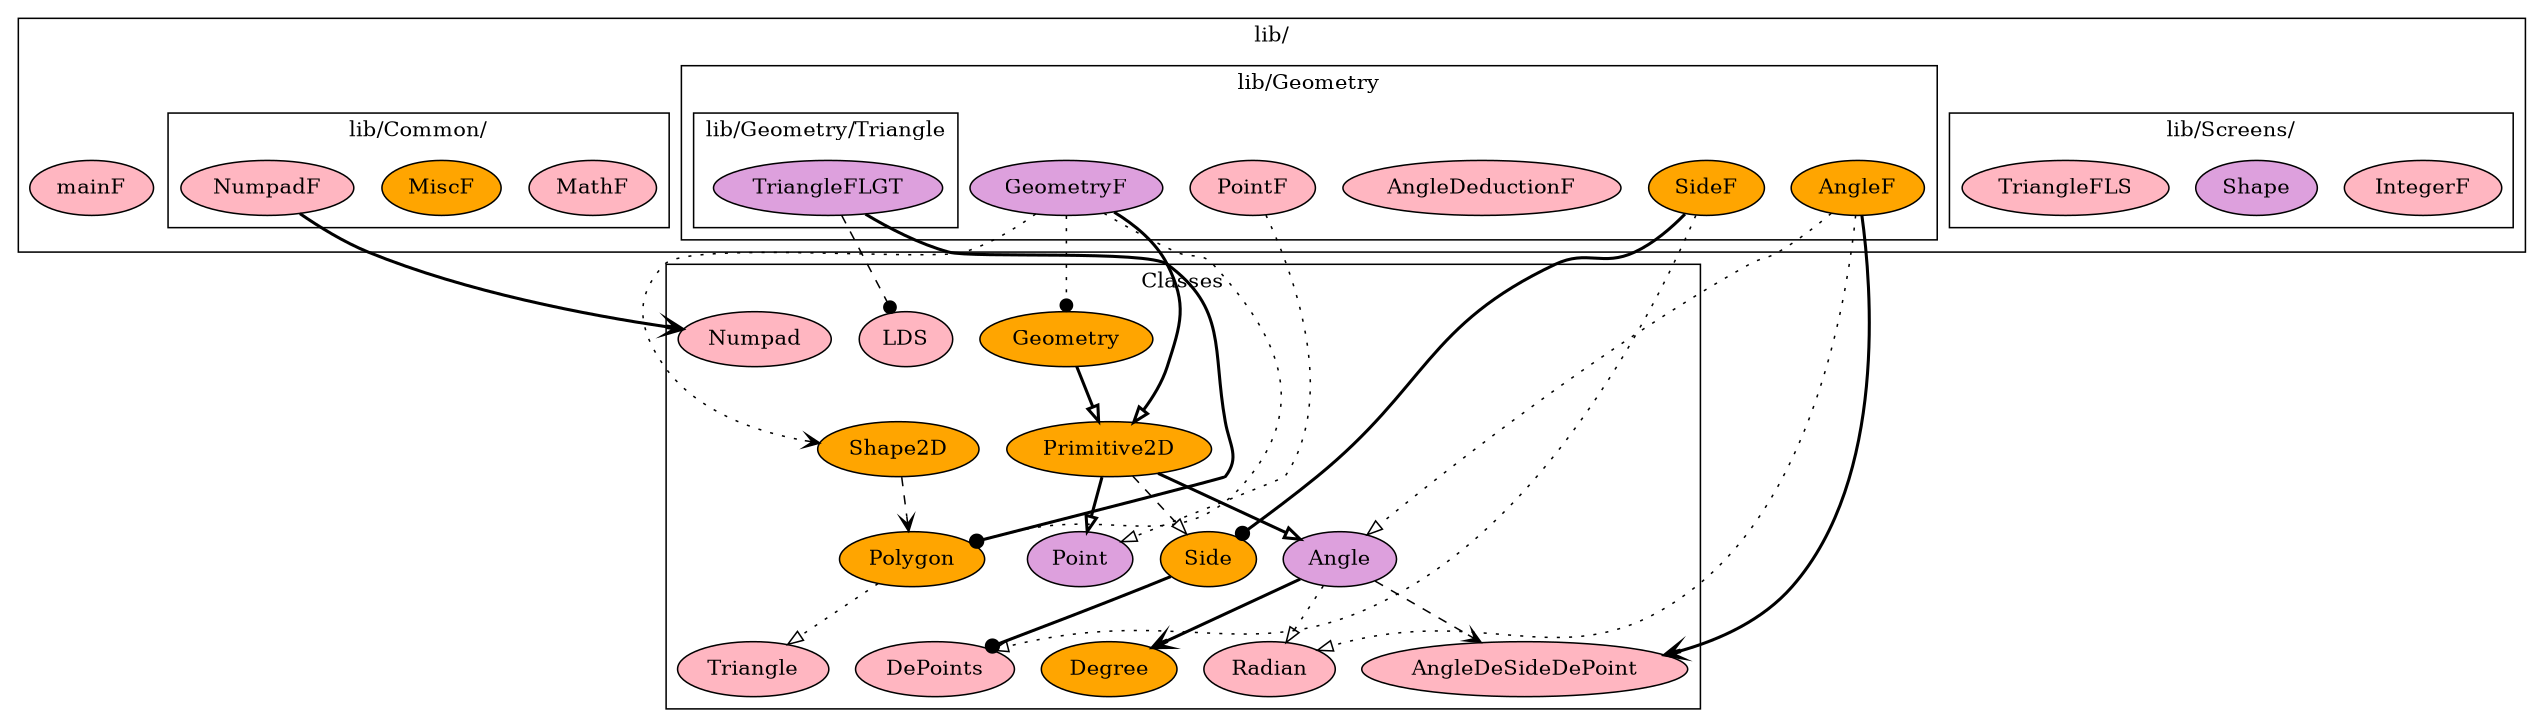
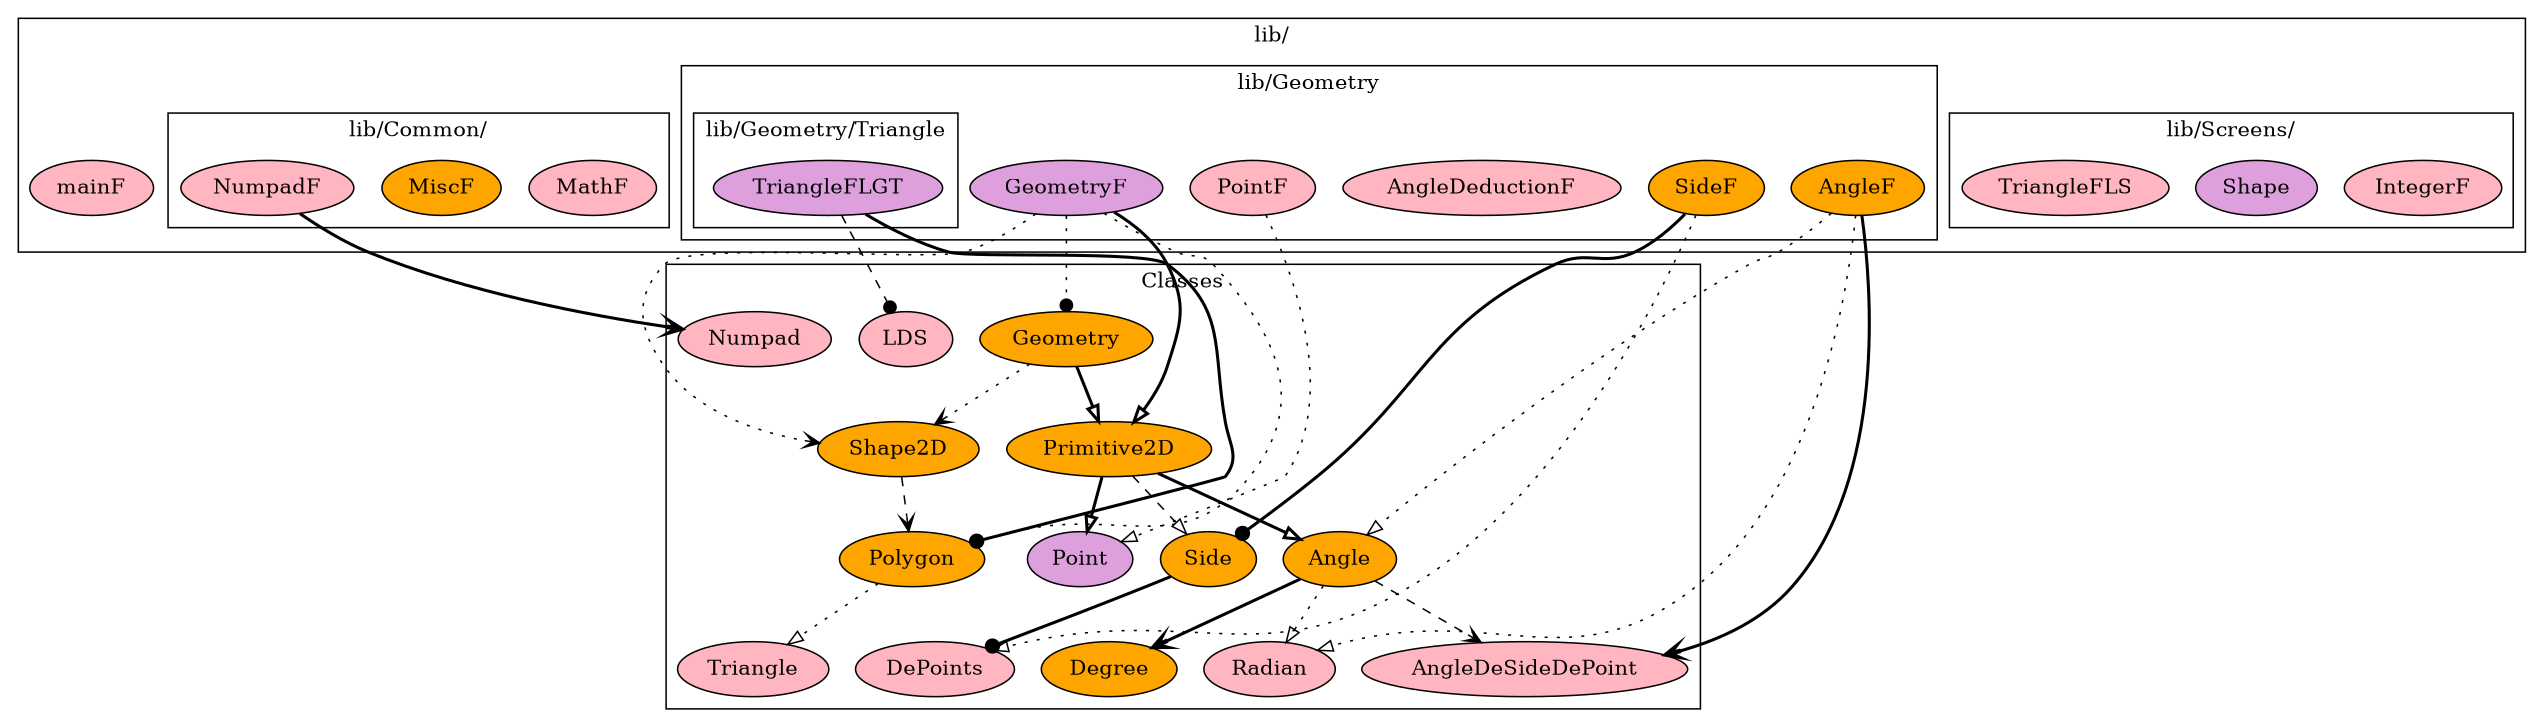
none -> (989, 390)
(1340, 559) -> (1340, 559)
